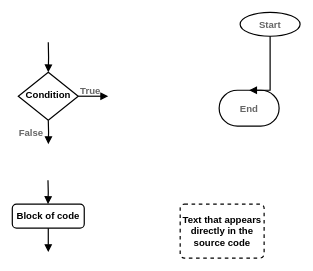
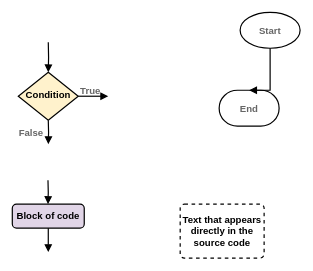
(270, 24) -> (270, 30)
(48, 96) -> (48, 96)
(48, 216) -> (48, 216)
